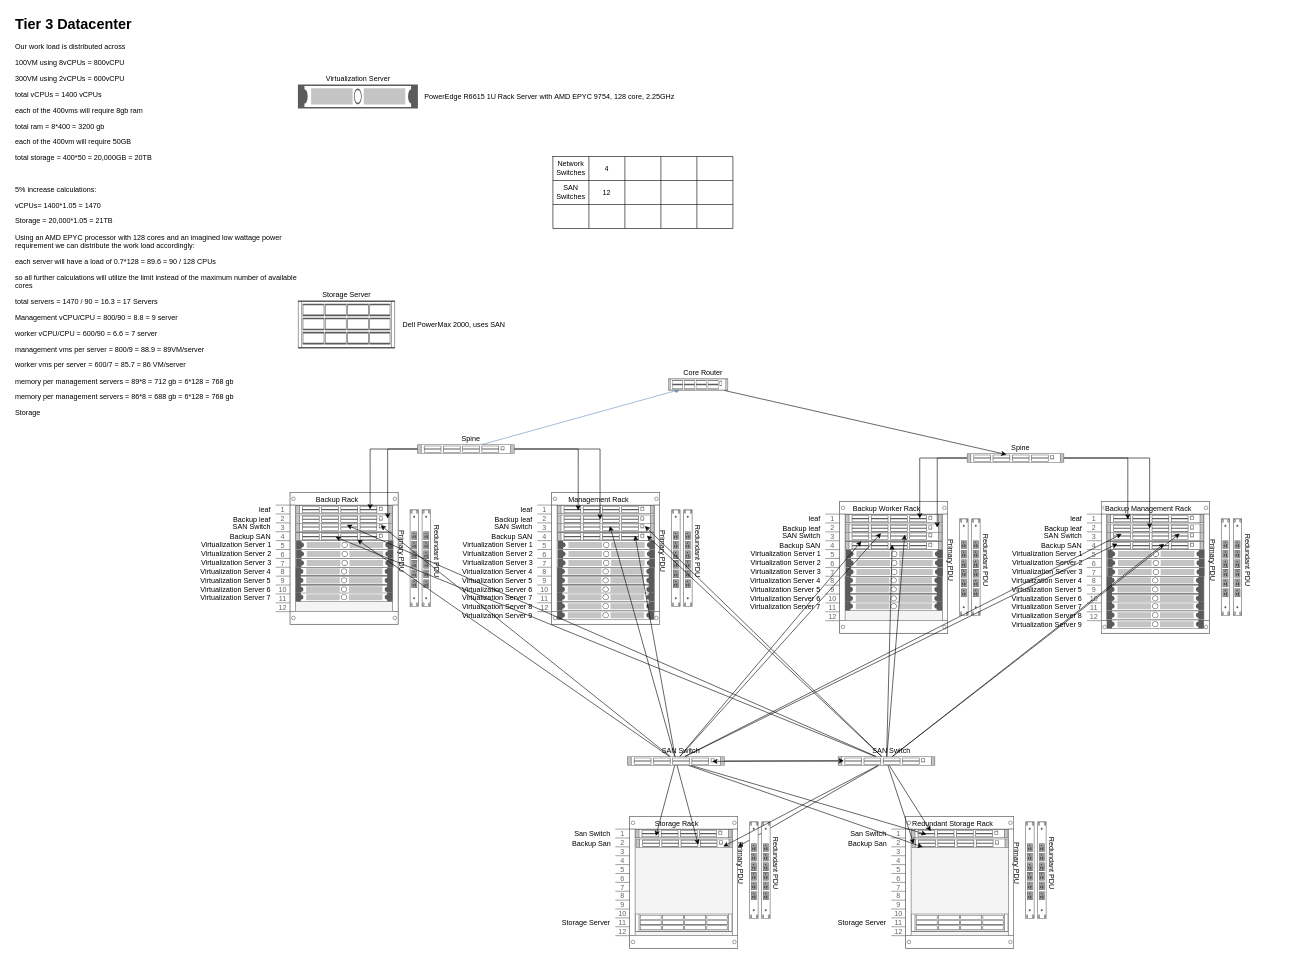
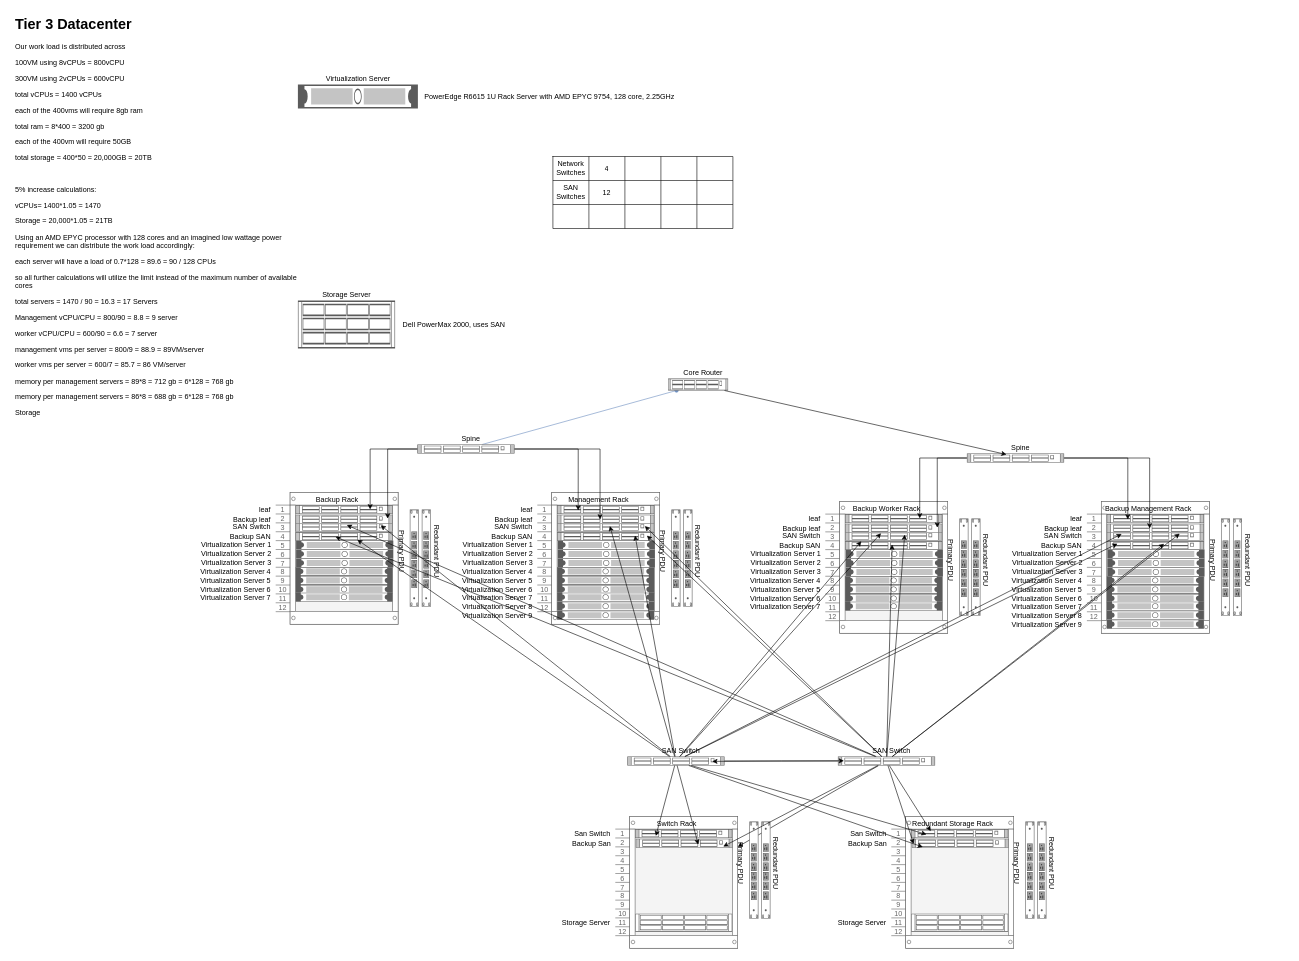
(622, 834) -> (622, 834)
